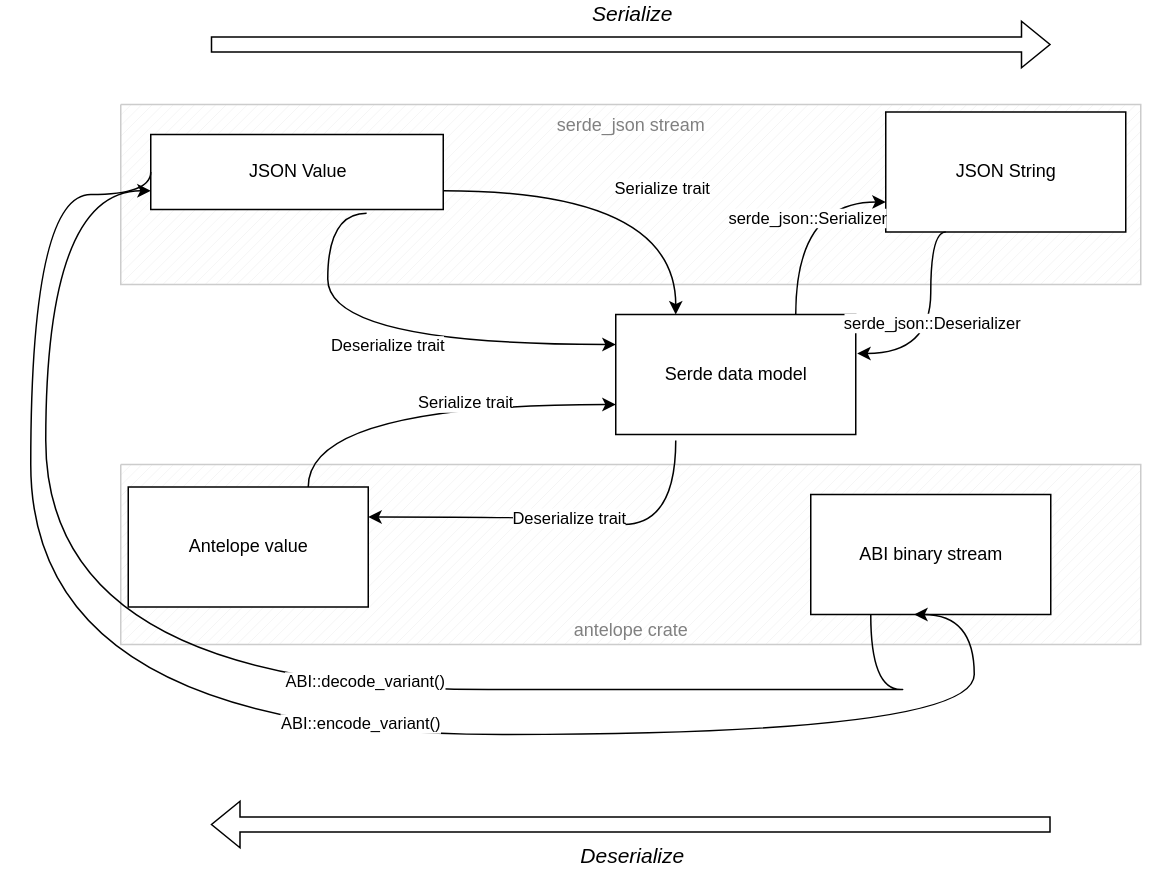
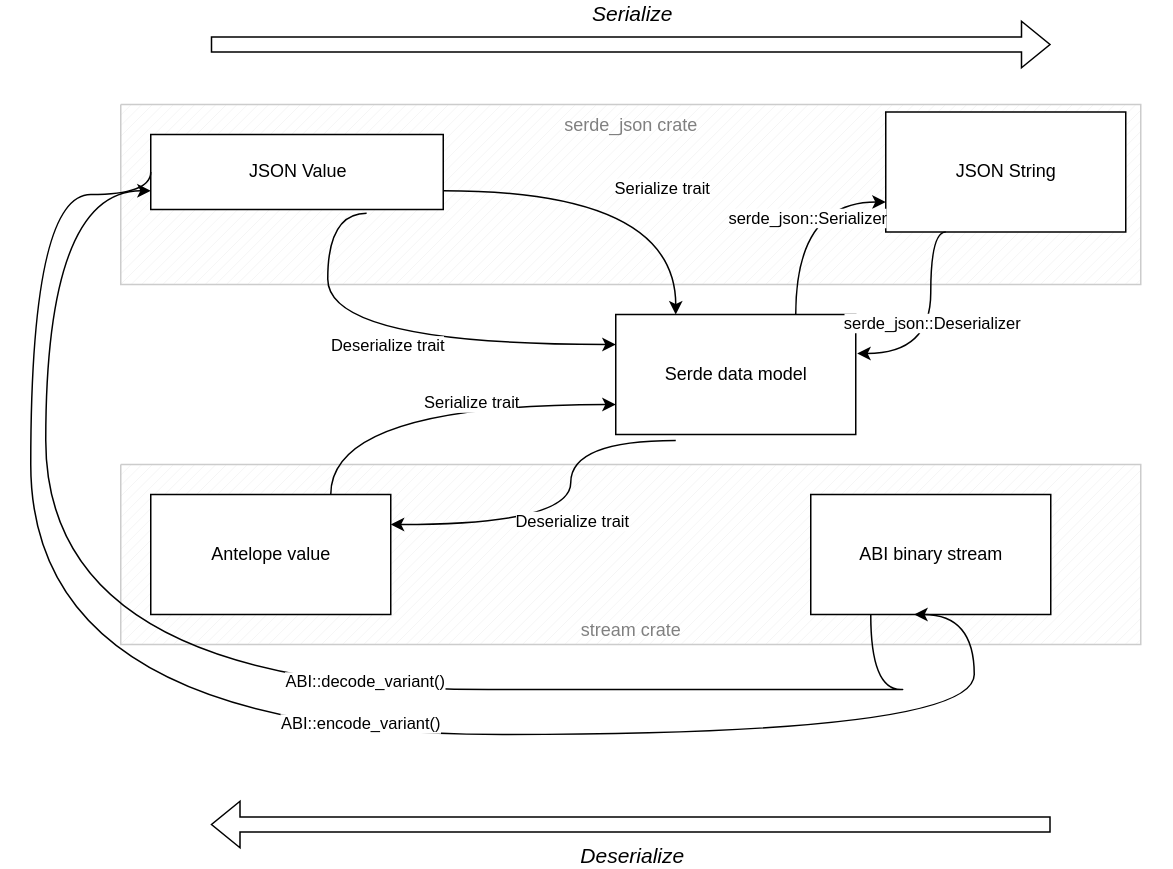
(632, 126) -> (632, 126)
(248, 547) -> (271, 554)
(632, 629) -> (632, 629)
